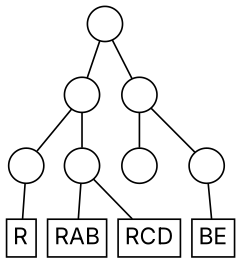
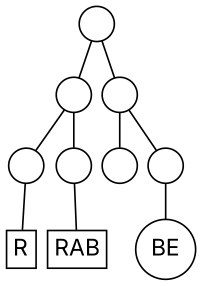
(149, 238) -> none
(213, 238) -> (166, 249)
